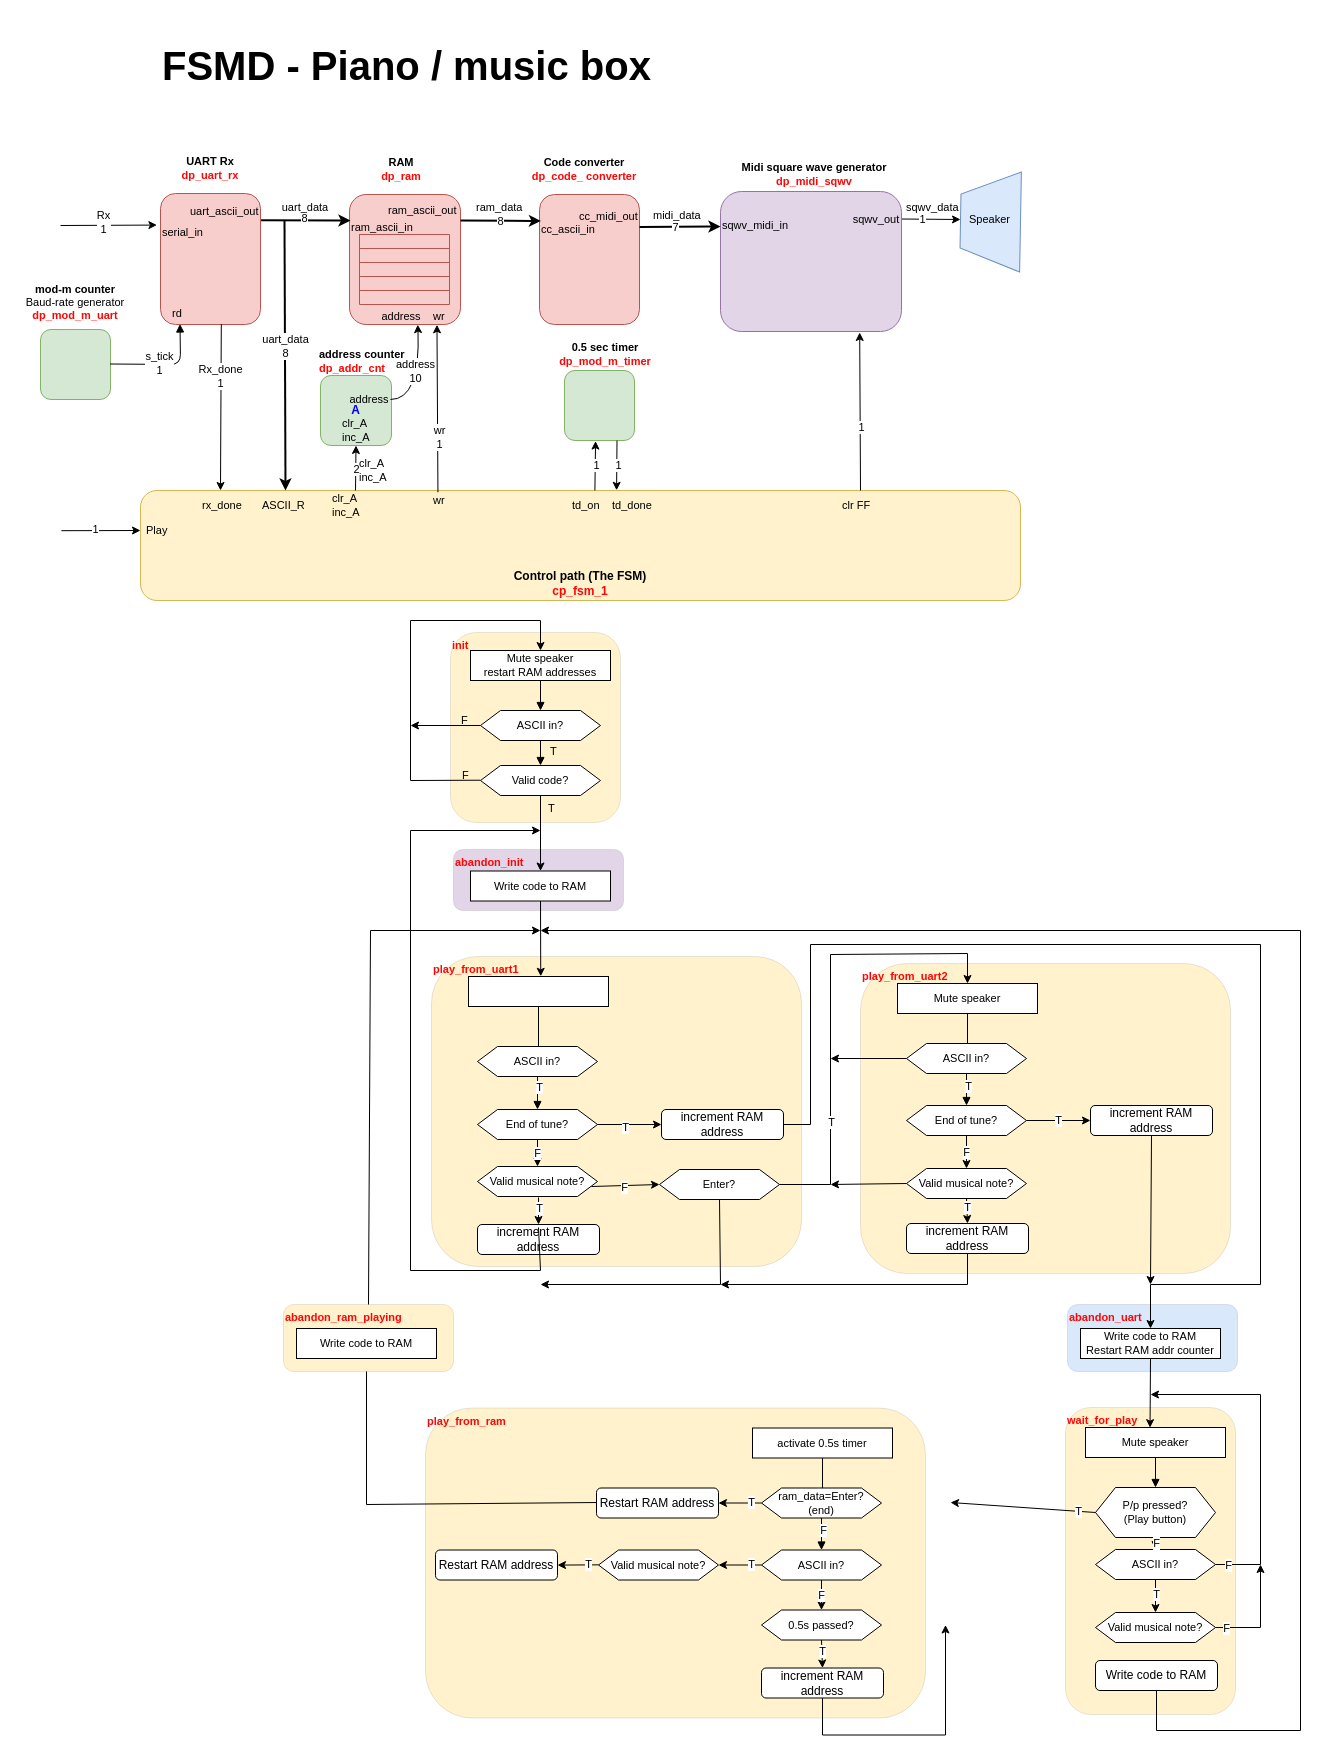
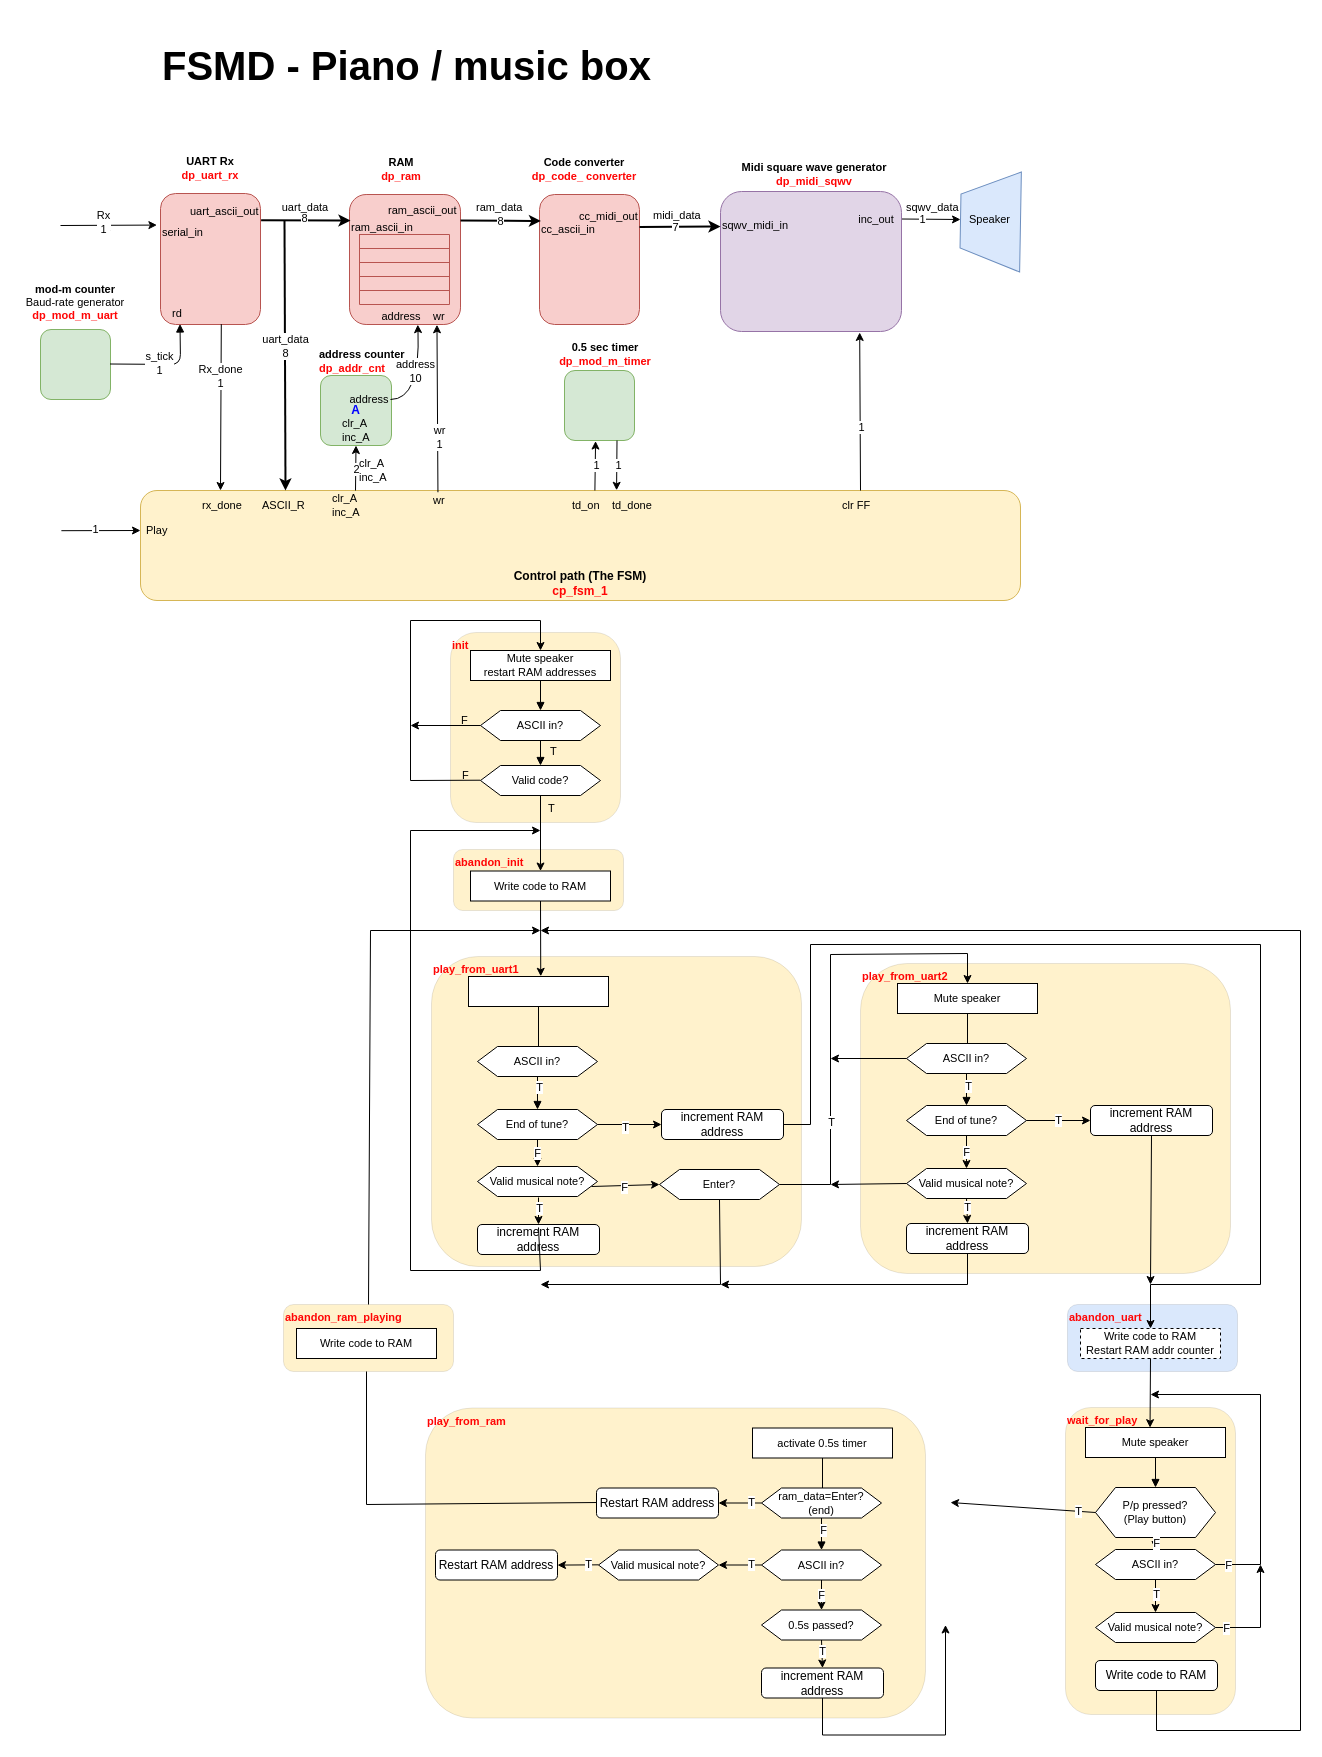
(877, 220) -> (877, 220)
(490, 863) -> (490, 863)
(1151, 1344) -> (1151, 1344)
